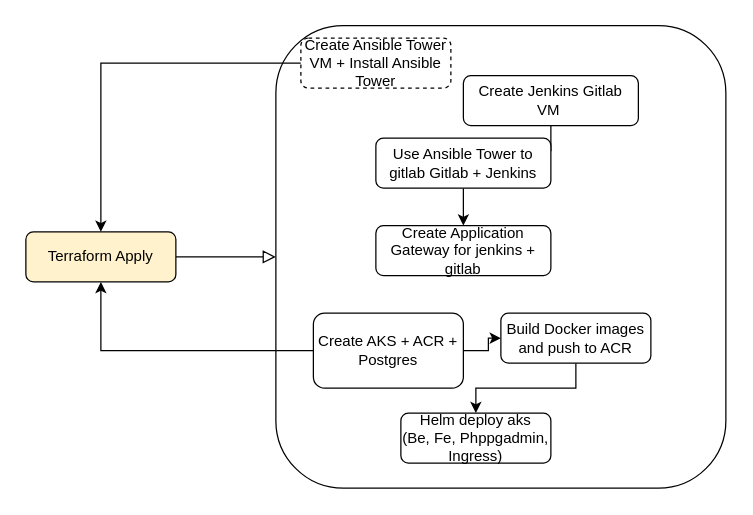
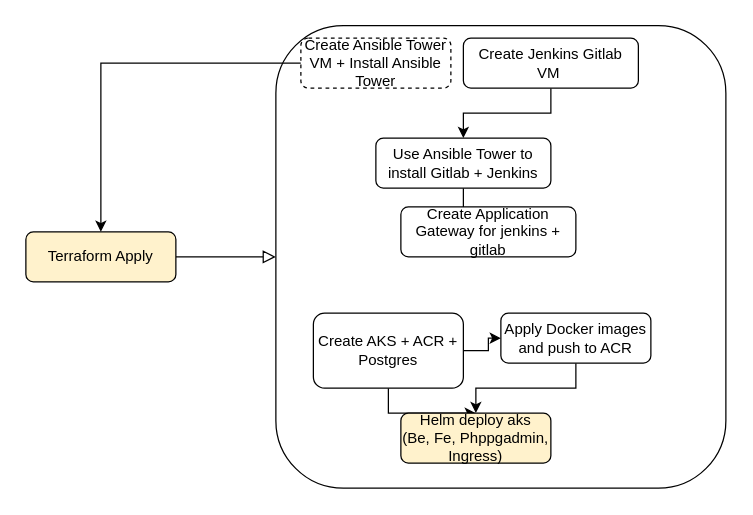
(551, 101) -> (551, 63)
(463, 163) -> (463, 163)
(463, 251) -> (488, 232)
(576, 338) -> (576, 338)
(177, 351) -> (388, 409)
(476, 438) -> (476, 438)
